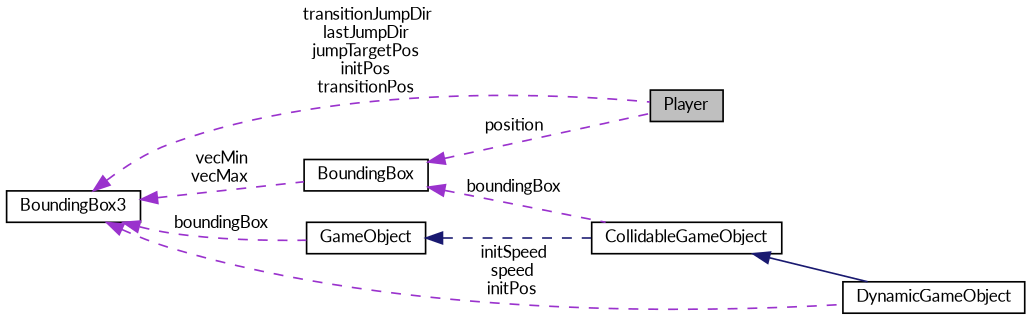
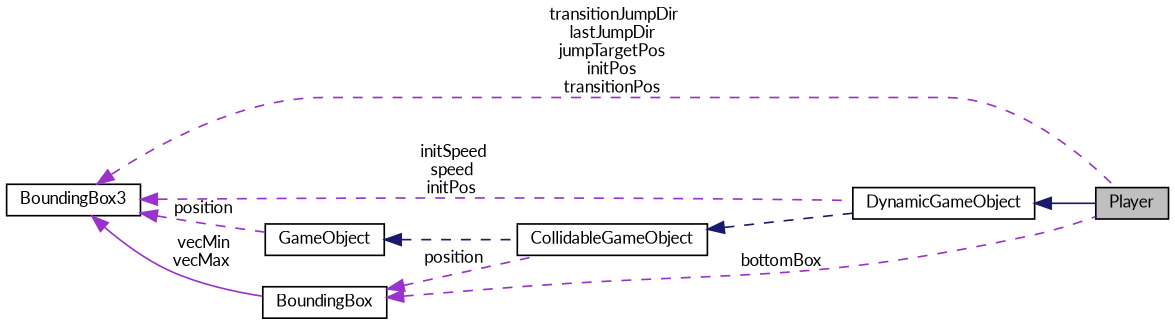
(512, 126) -> (780, 262)
(512, 188) -> (452, 259)
(231, 190) -> (178, 274)
none -> (1073, 203)
(220, 224) -> (202, 209)
(818, 270) -> (788, 220)
